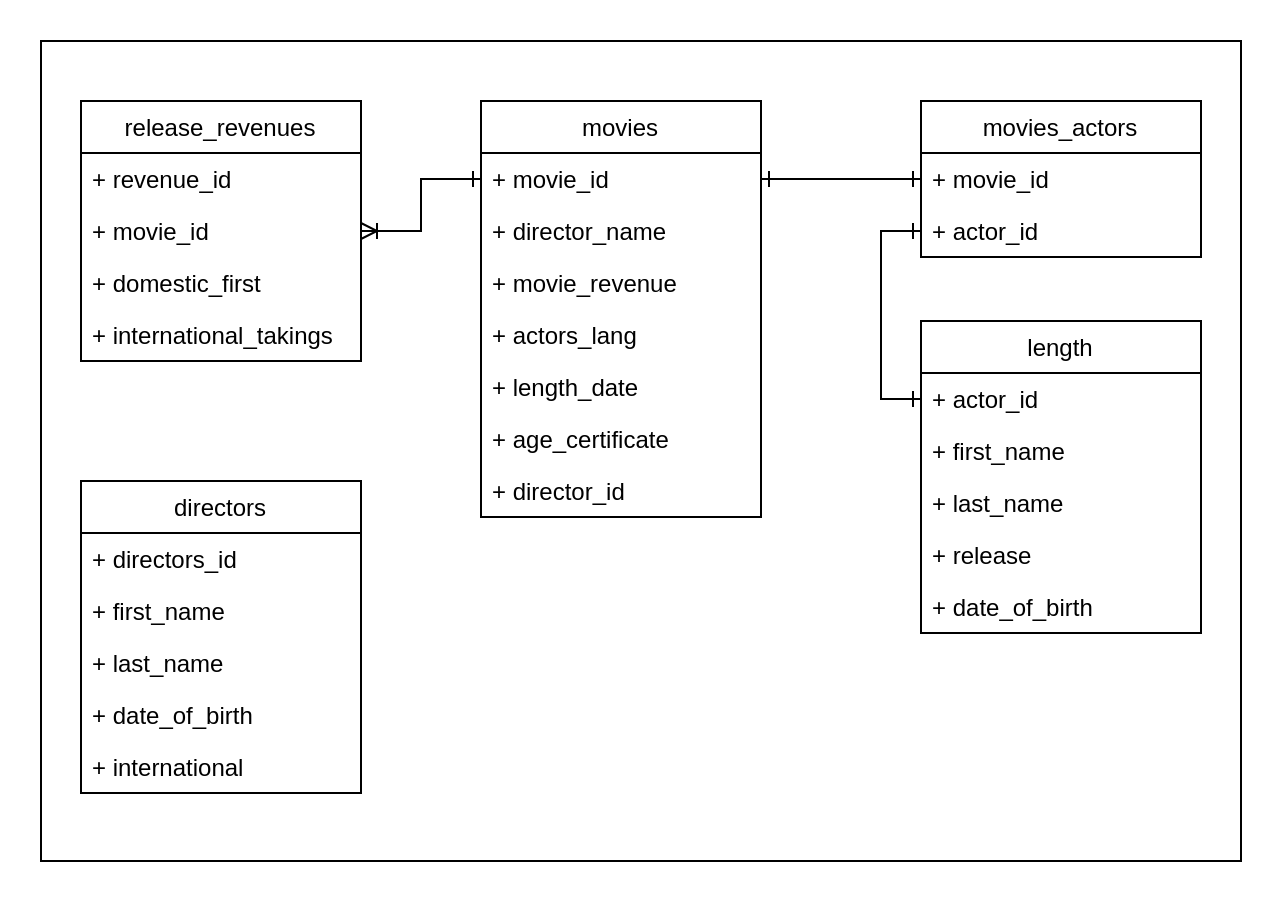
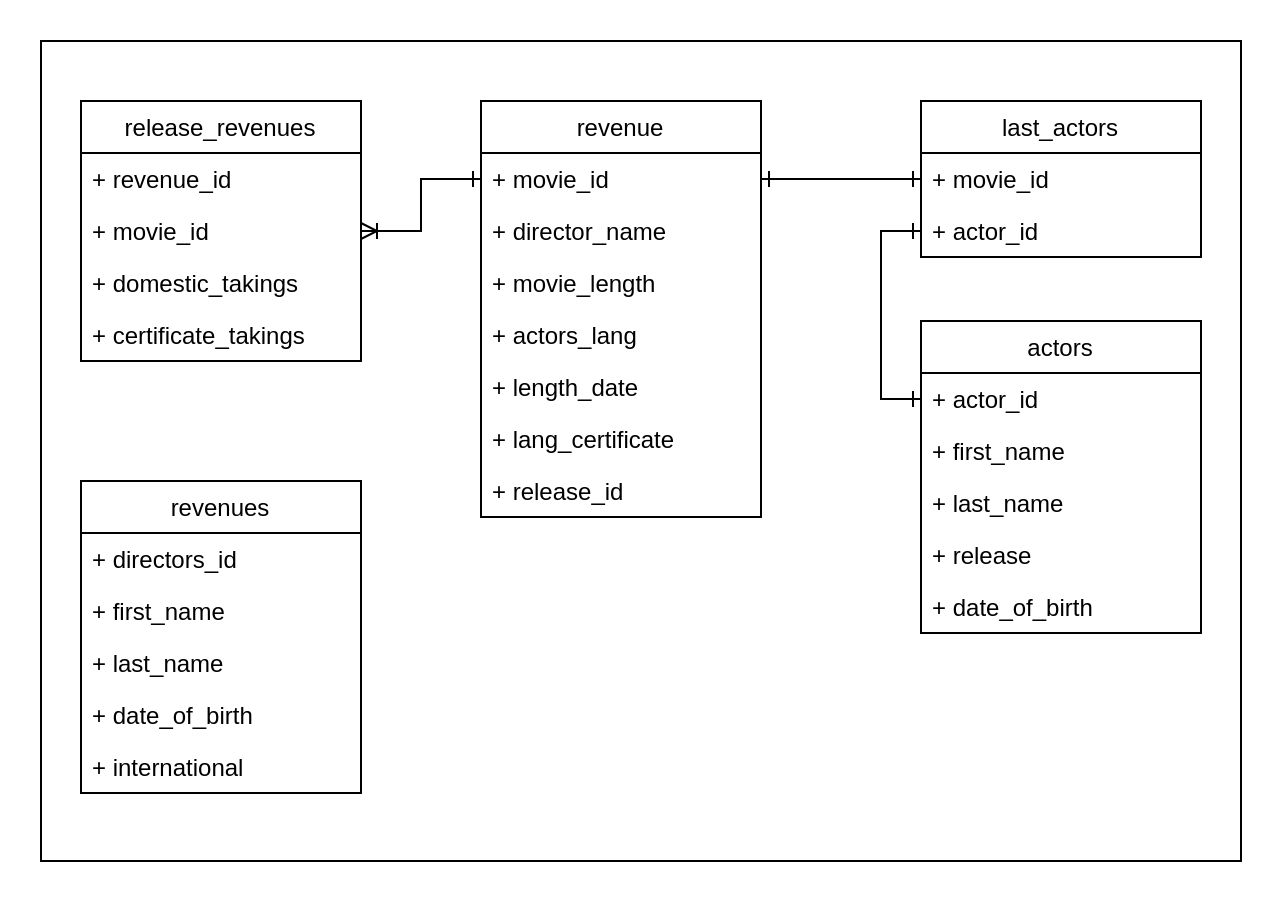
(620, 128) -> (620, 128)
(1060, 128) -> (1060, 128)
(193, 284) -> (207, 284)
(590, 284) -> (580, 284)
(234, 336) -> (224, 336)
(1060, 348) -> (1060, 348)
(600, 440) -> (604, 440)
(573, 492) -> (566, 492)
(220, 508) -> (220, 508)
